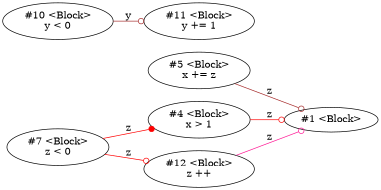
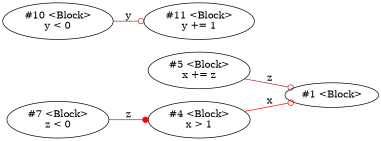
(269, 115) -> (270, 101)
(199, 169) -> none
